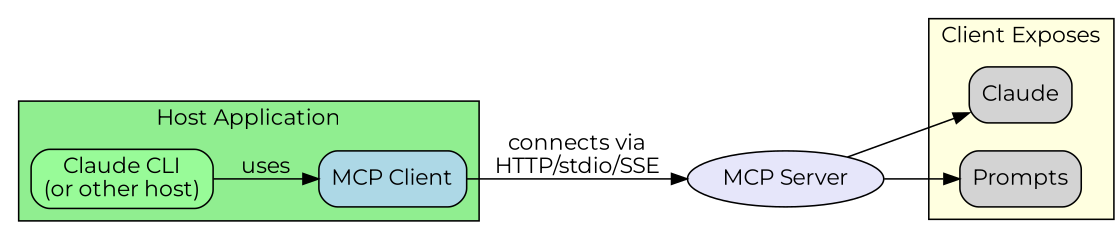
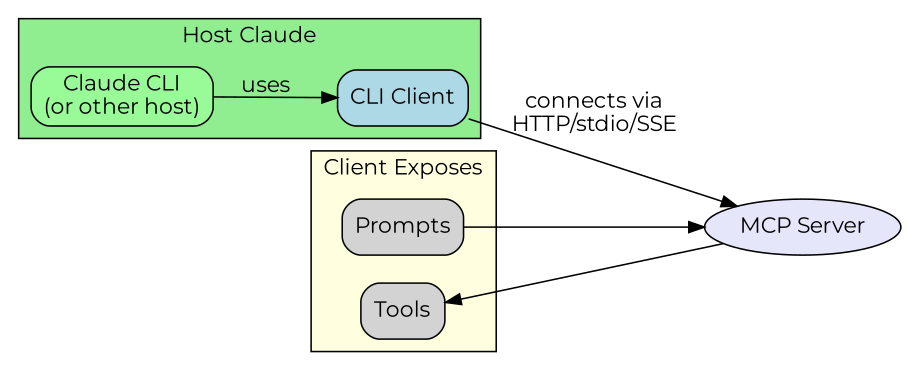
(1021, 95) -> (403, 311)
(249, 119) -> (250, 37)
(393, 179) -> (403, 98)
(914, 179) -> (576, 227)
